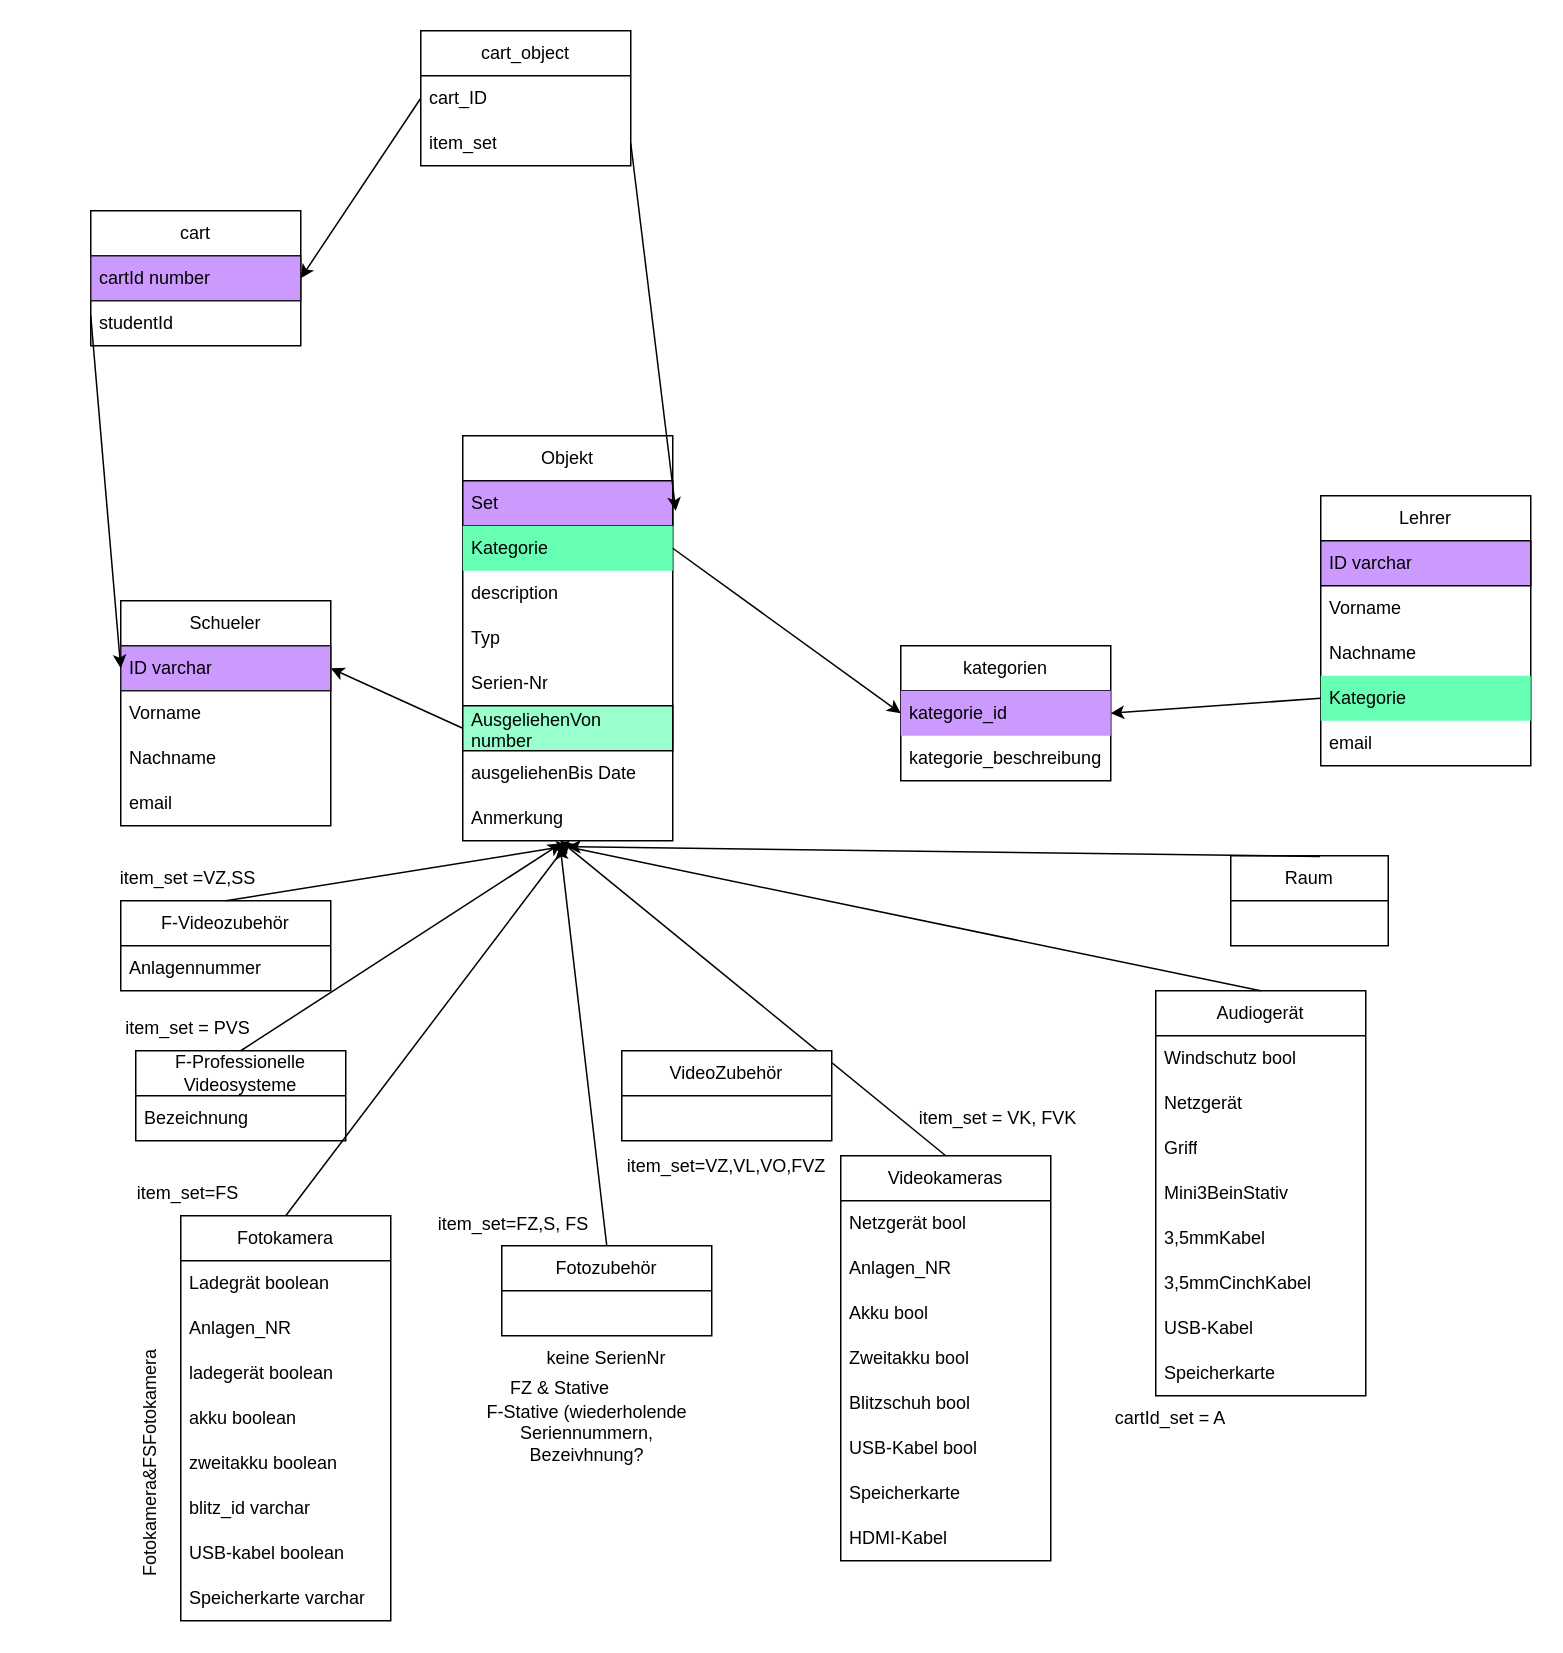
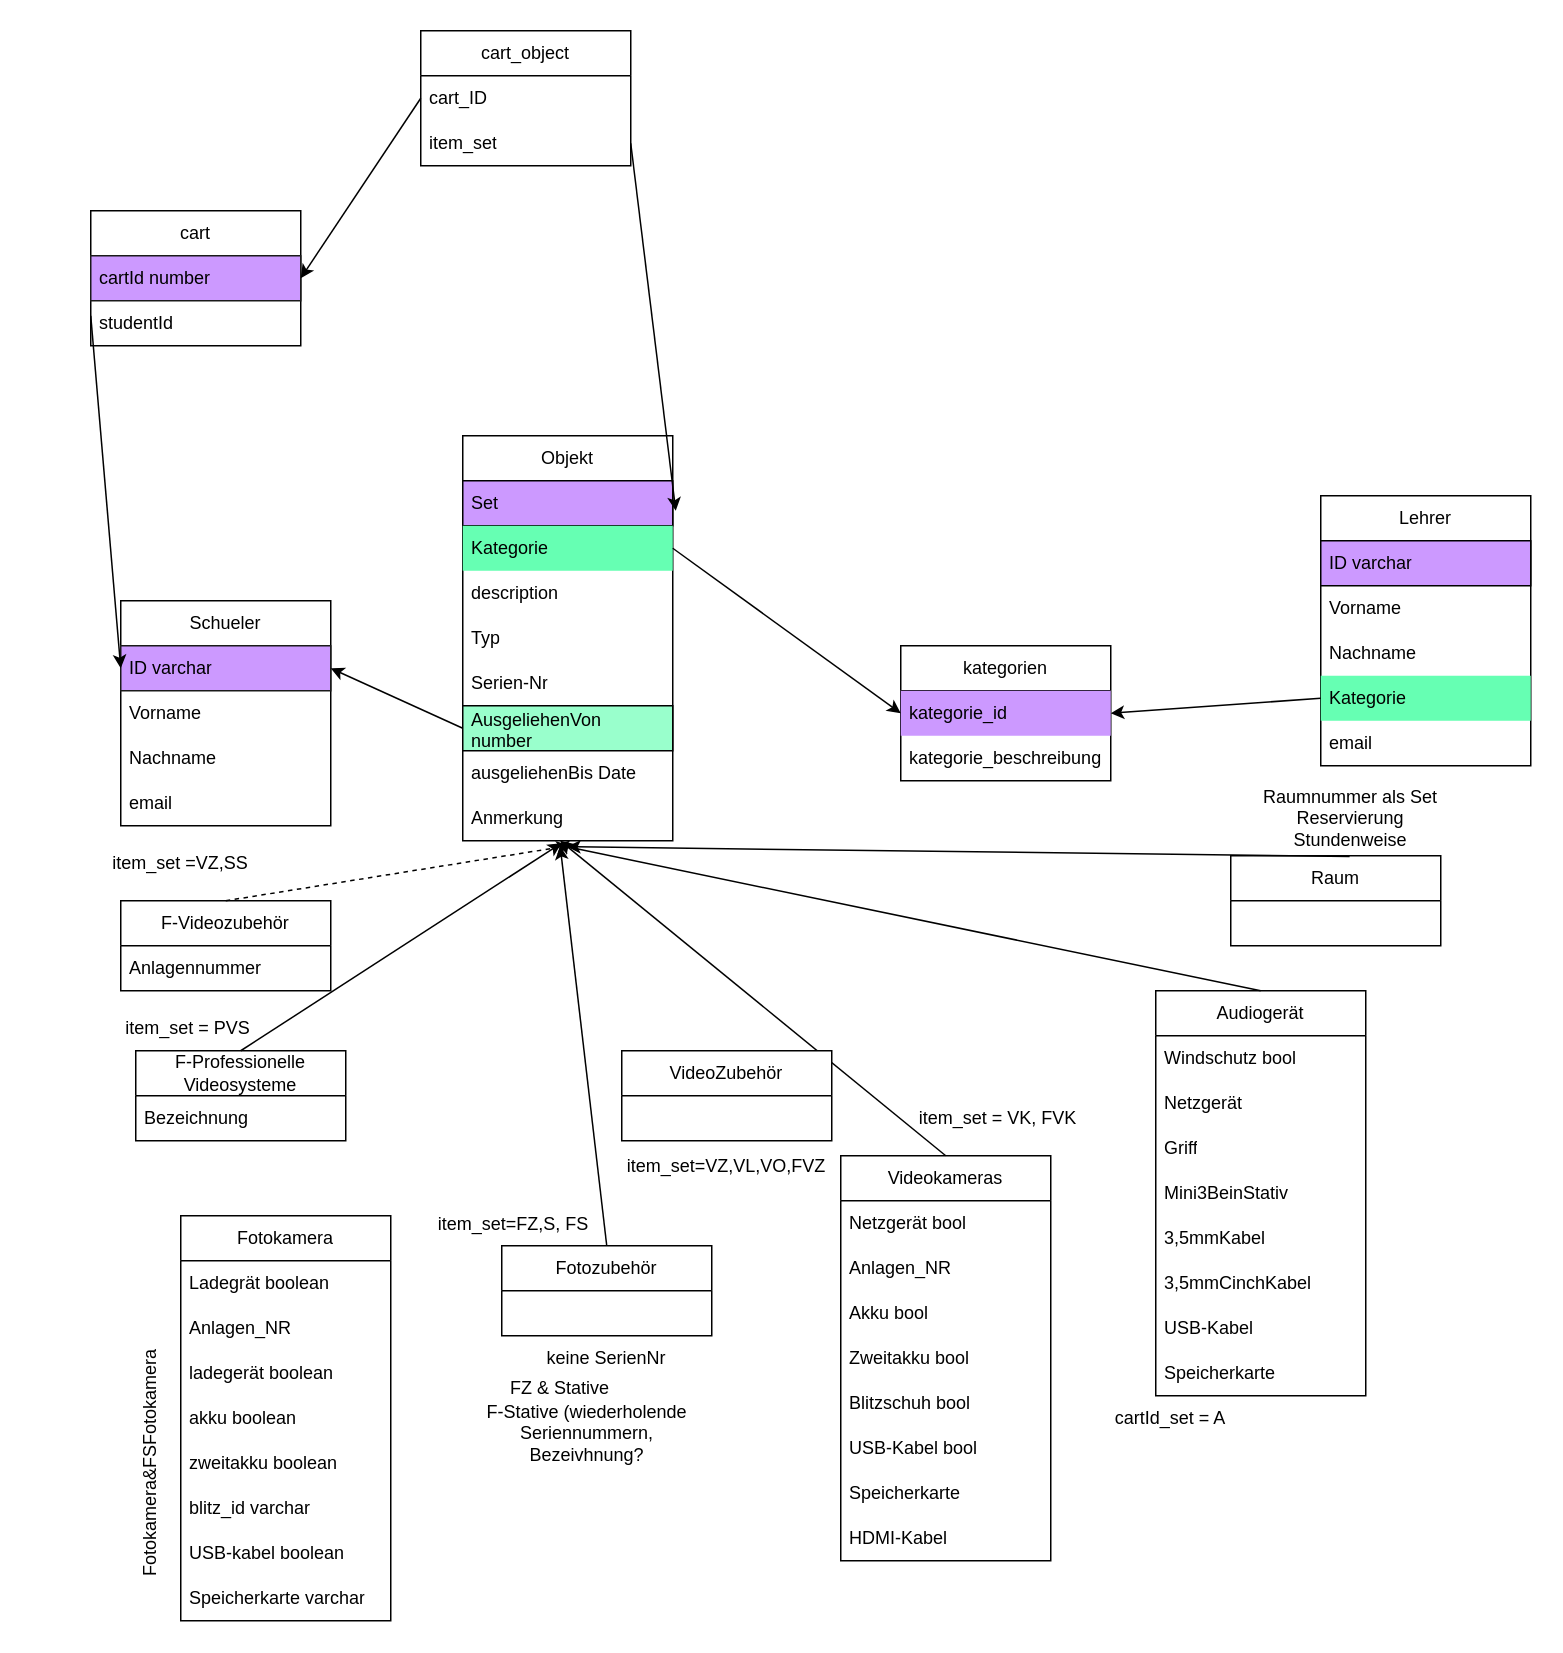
none -> (1351, 818)
(387, 875) -> (387, 875)
(188, 878) -> (181, 863)
(1310, 901) -> (1336, 901)
(451, 997) -> none
(188, 1193) -> none
